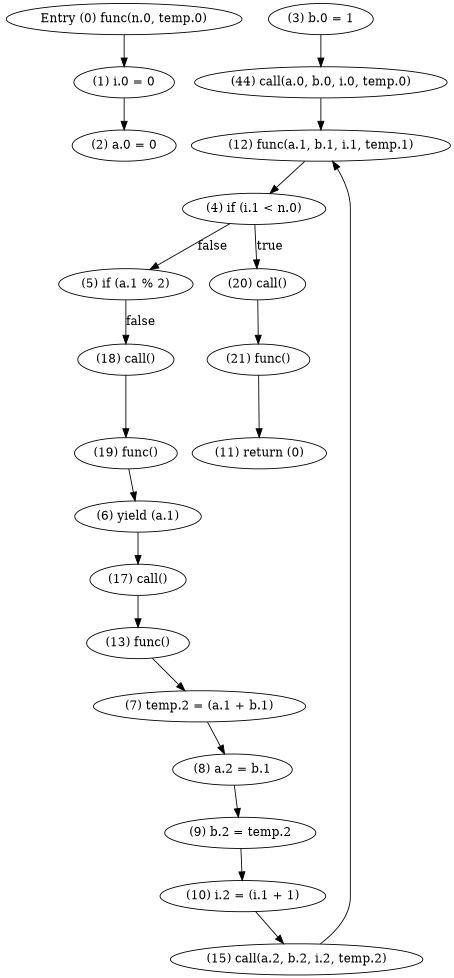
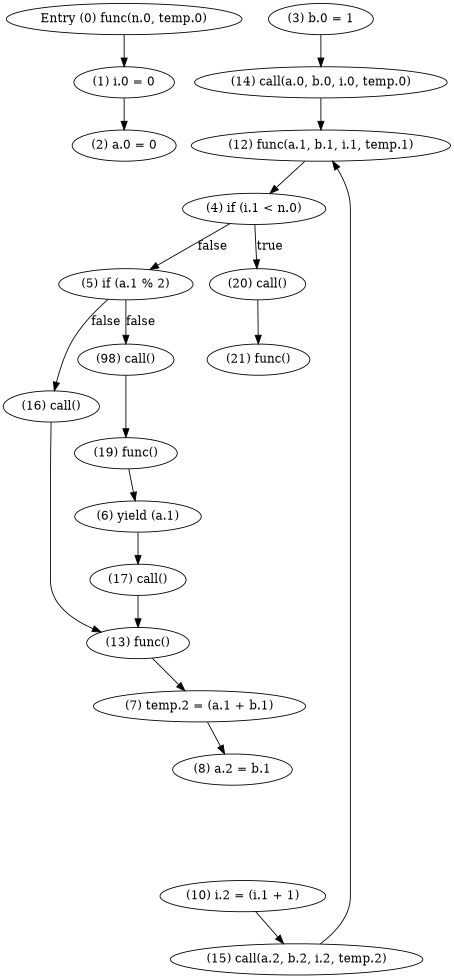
(321, 82) -> (321, 82)
(126, 360) -> (126, 360)
none -> (51, 406)
(259, 453) -> none
(240, 833) -> none
